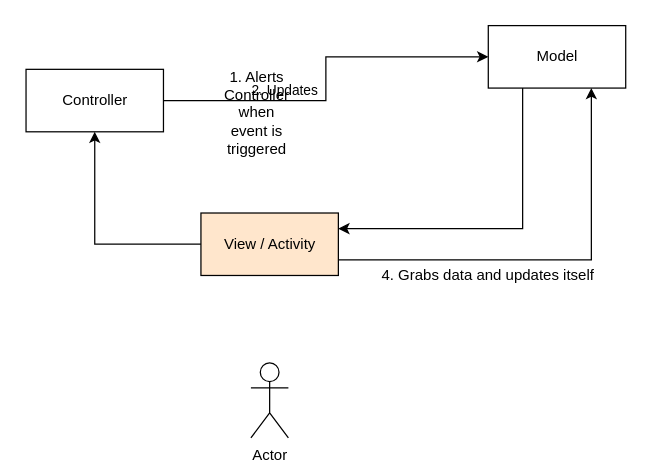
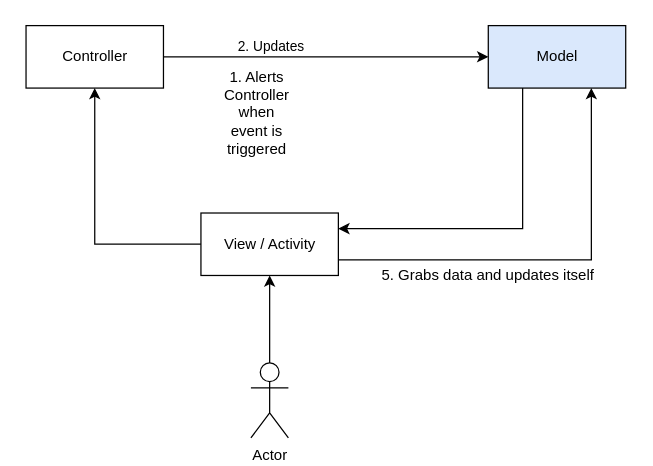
(557, 57) -> (557, 57)
(94, 101) -> (94, 57)
(269, 244) -> (269, 244)
(488, 276) -> (488, 276)
none -> (269, 324)
